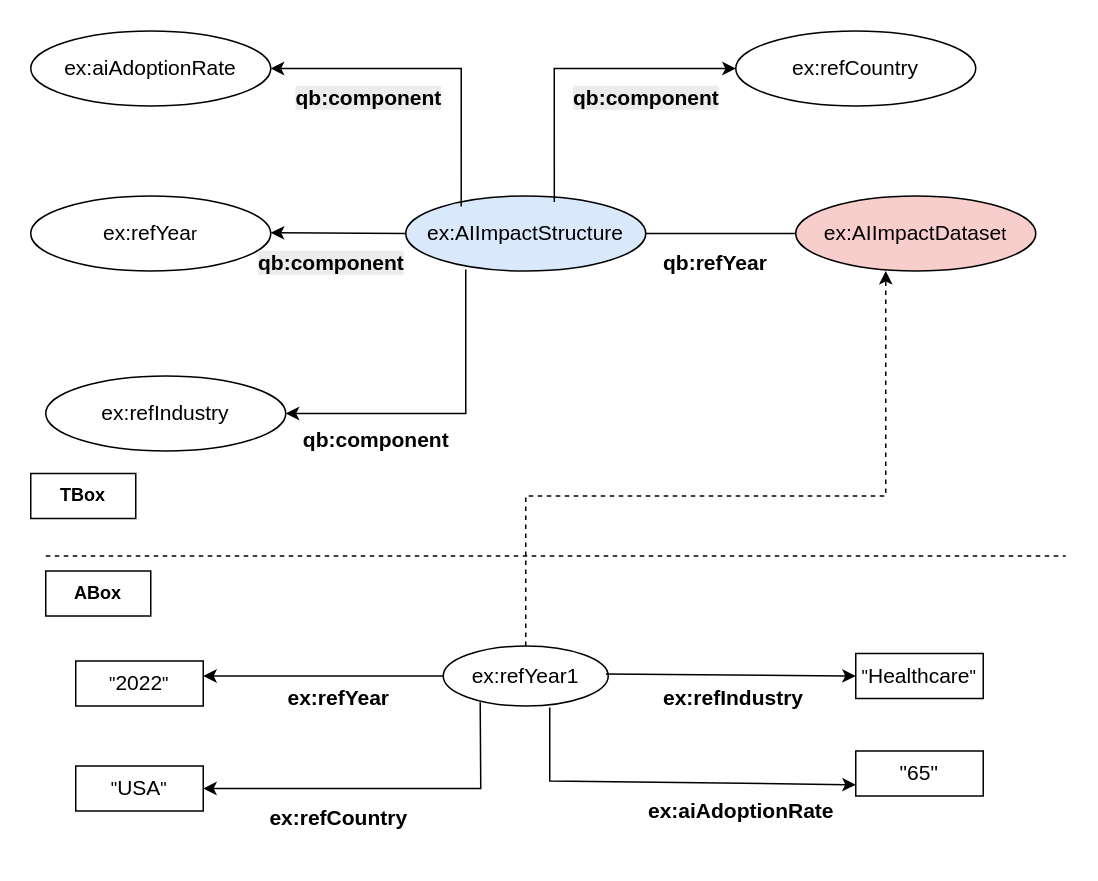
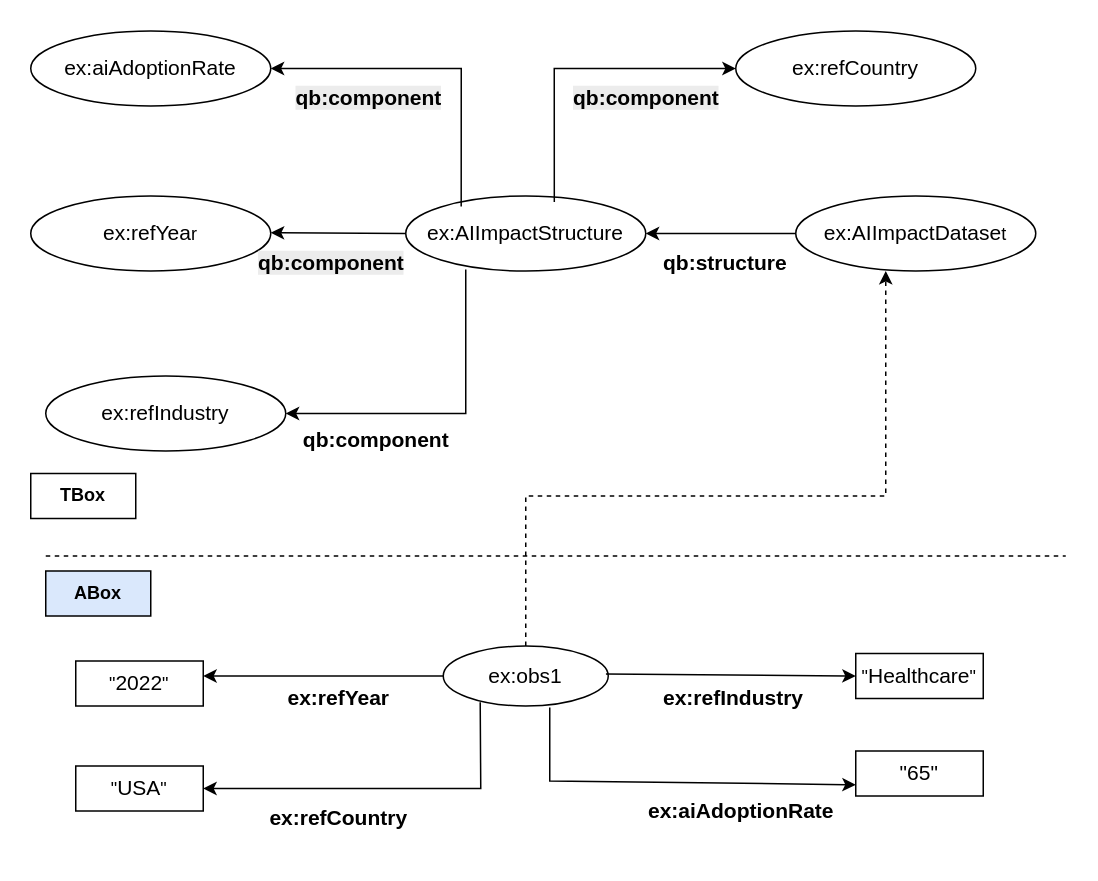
(526, 233) -> (526, 233)
(652, 233) -> (657, 233)
(916, 233) -> (916, 233)
(712, 262) -> (722, 262)
(98, 593) -> (98, 593)
(526, 676) -> (526, 676)
